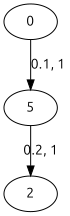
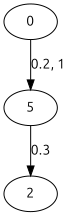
(48, 65) -> (48, 65)
(41, 151) -> (41, 151)
